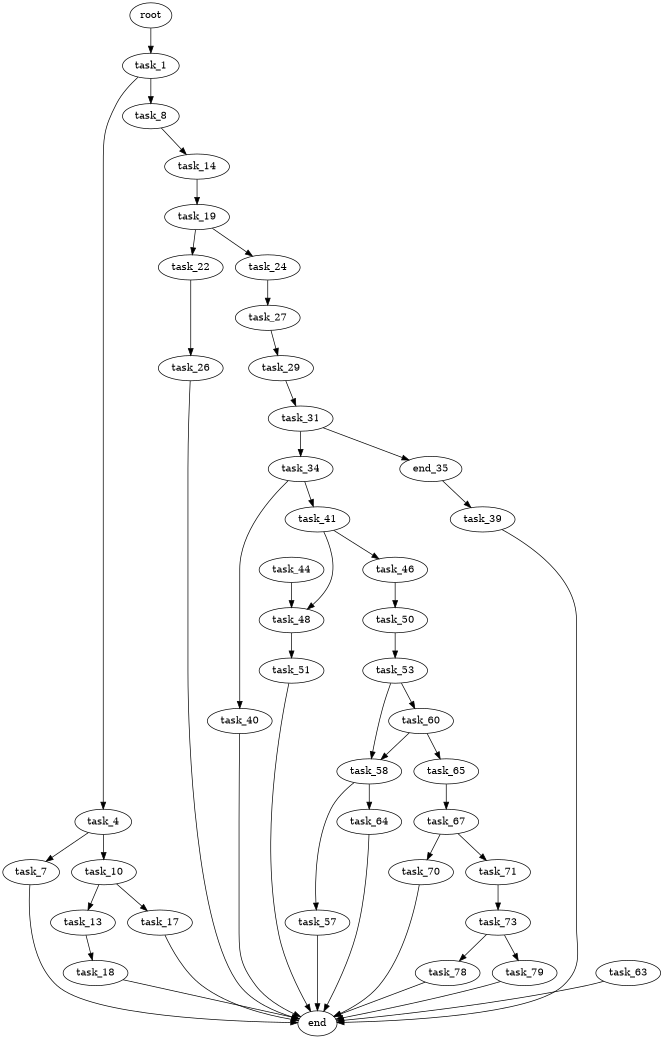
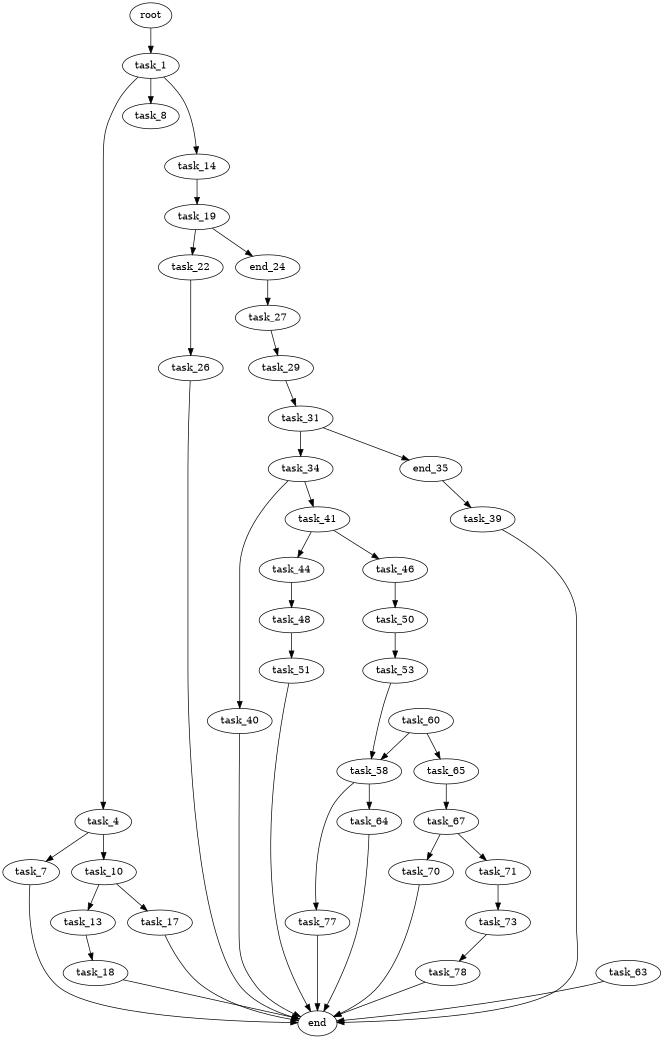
(171, 139) -> (187, 108)
(268, 267) -> (268, 267)
(333, 571) -> (306, 541)
(406, 693) -> none
(317, 923) -> (317, 923)
(525, 973) -> none
